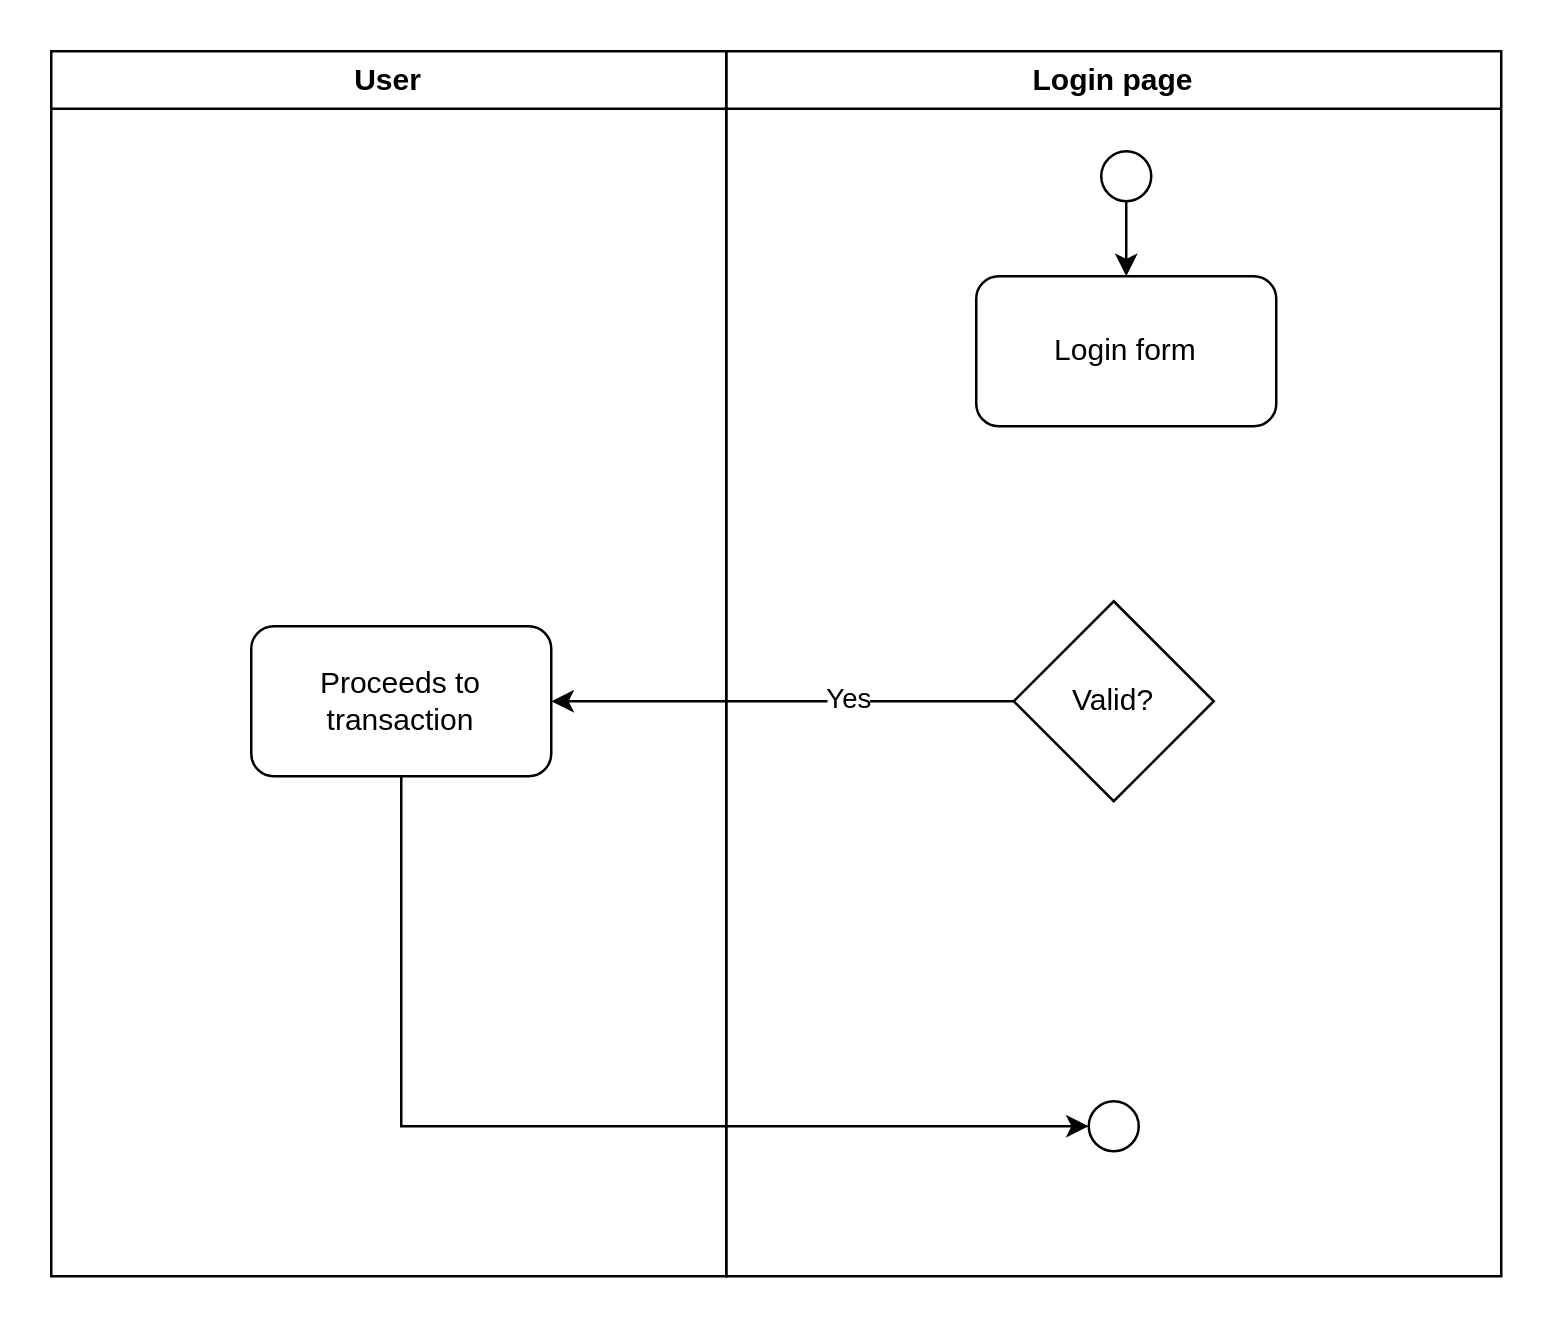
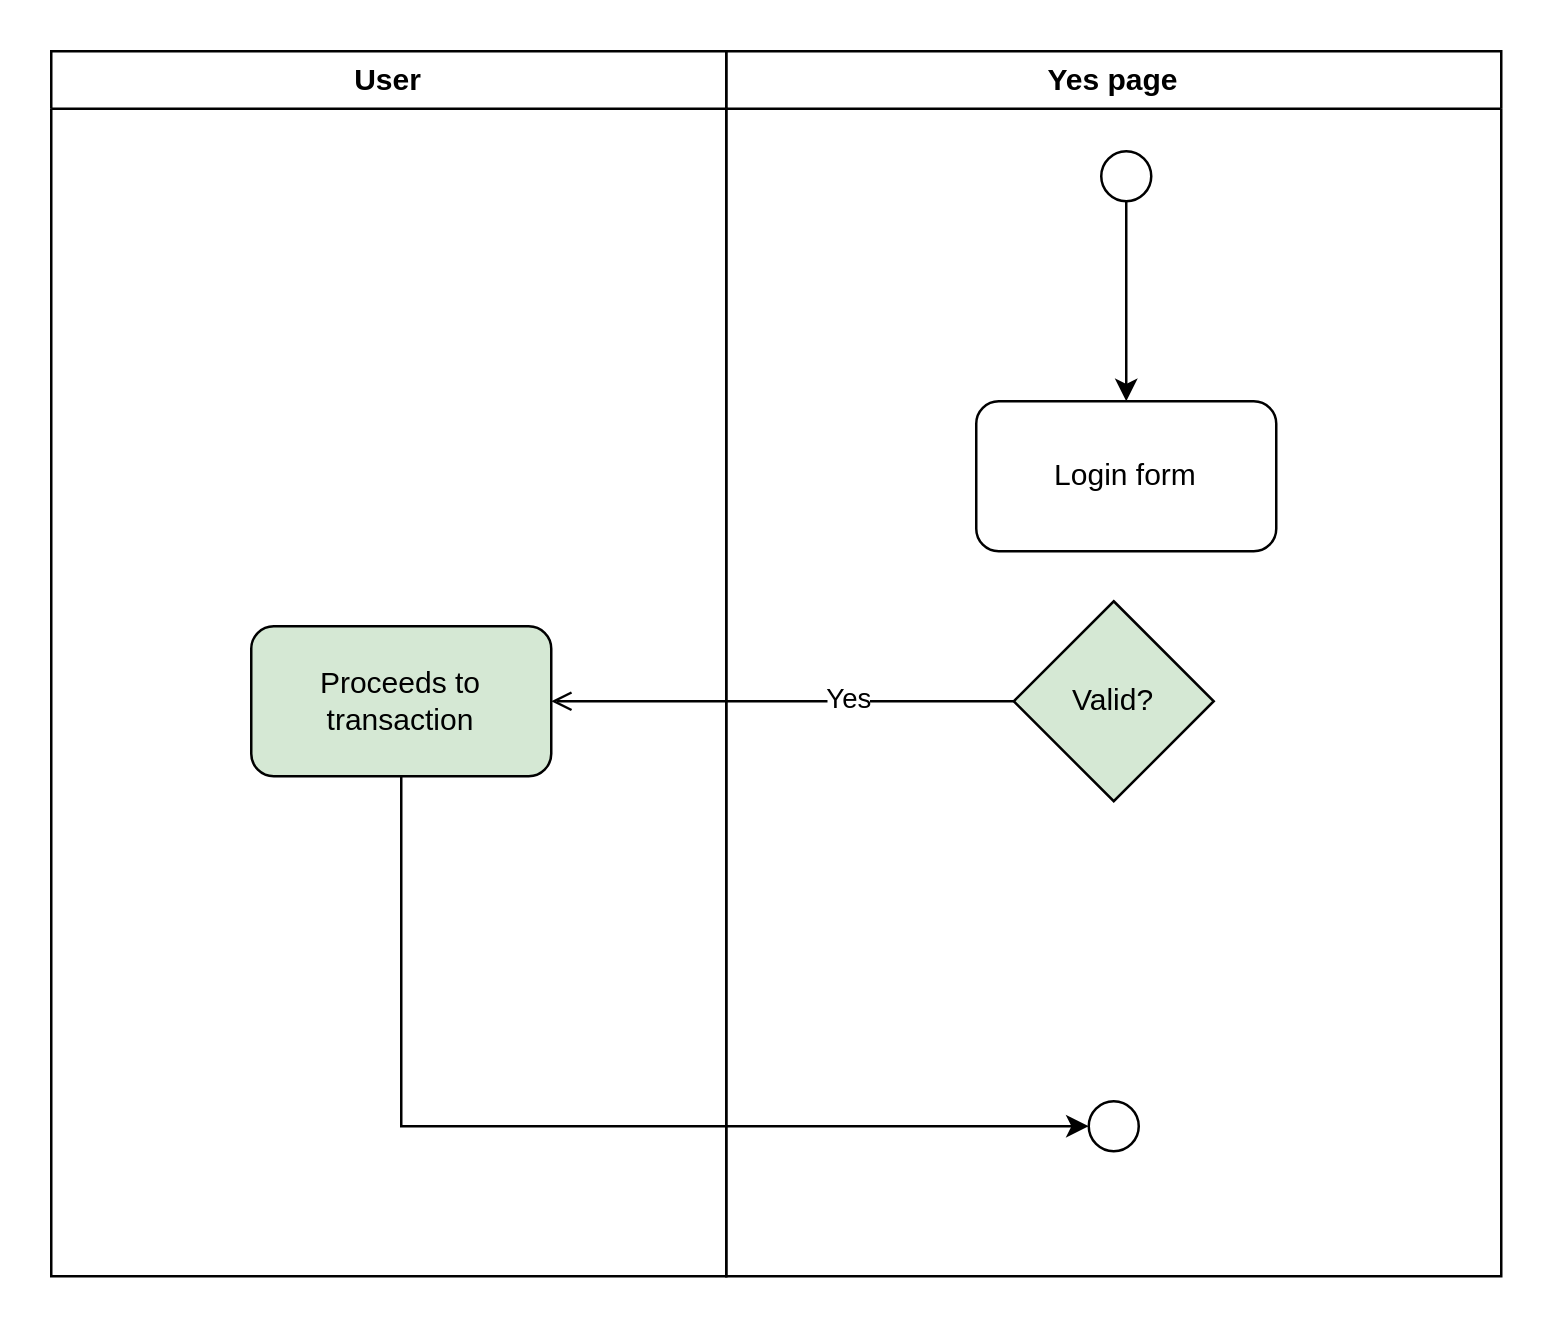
(1114, 81) -> (1114, 81)
(1126, 351) -> (1126, 476)
(401, 701) -> (401, 701)
(569, 701) -> (565, 701)
(1114, 701) -> (1114, 701)
